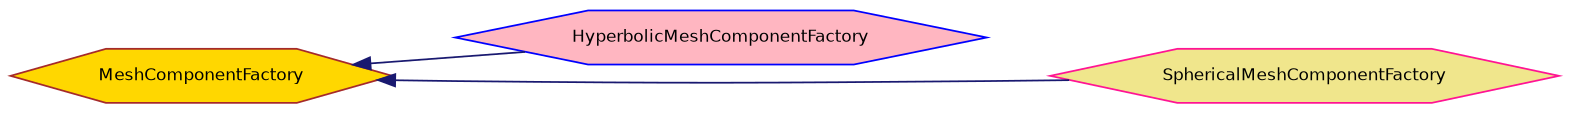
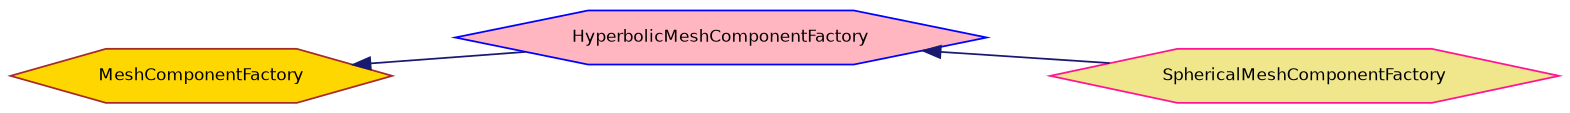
(732, 83) -> (1025, 58)
